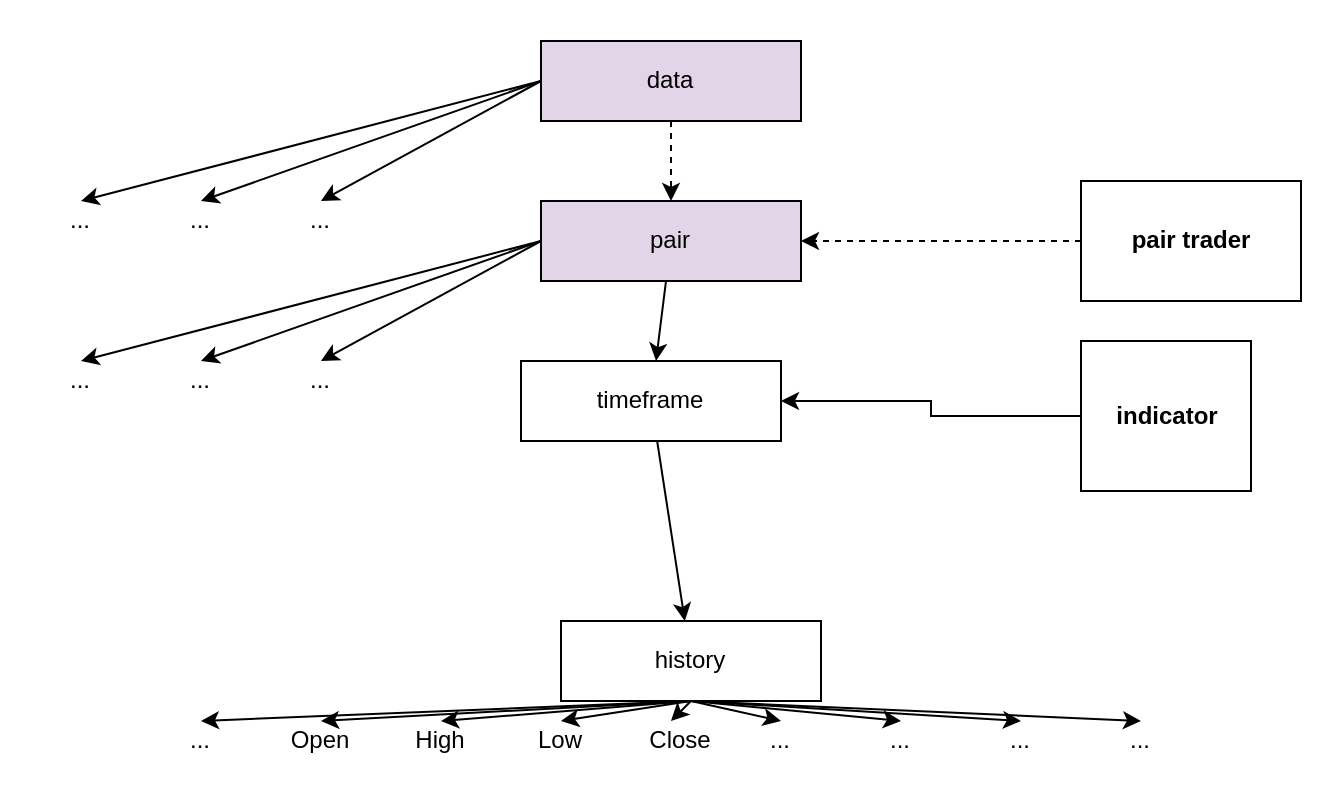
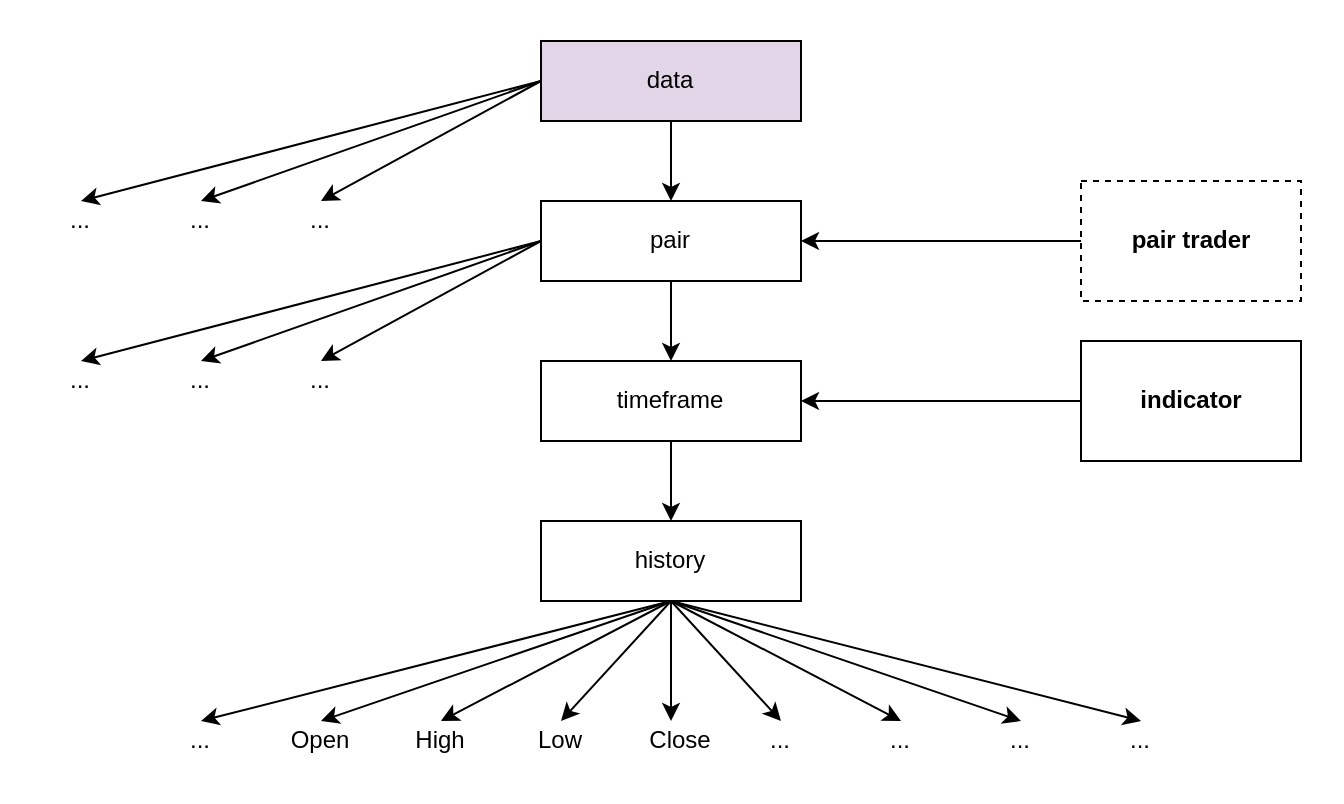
(671, 153) -> (671, 153)
(671, 241) -> (671, 241)
(948, 241) -> (948, 241)
(1191, 241) -> (1191, 241)
(651, 401) -> (671, 401)
(1166, 416) -> (1191, 401)
(691, 661) -> (671, 561)
